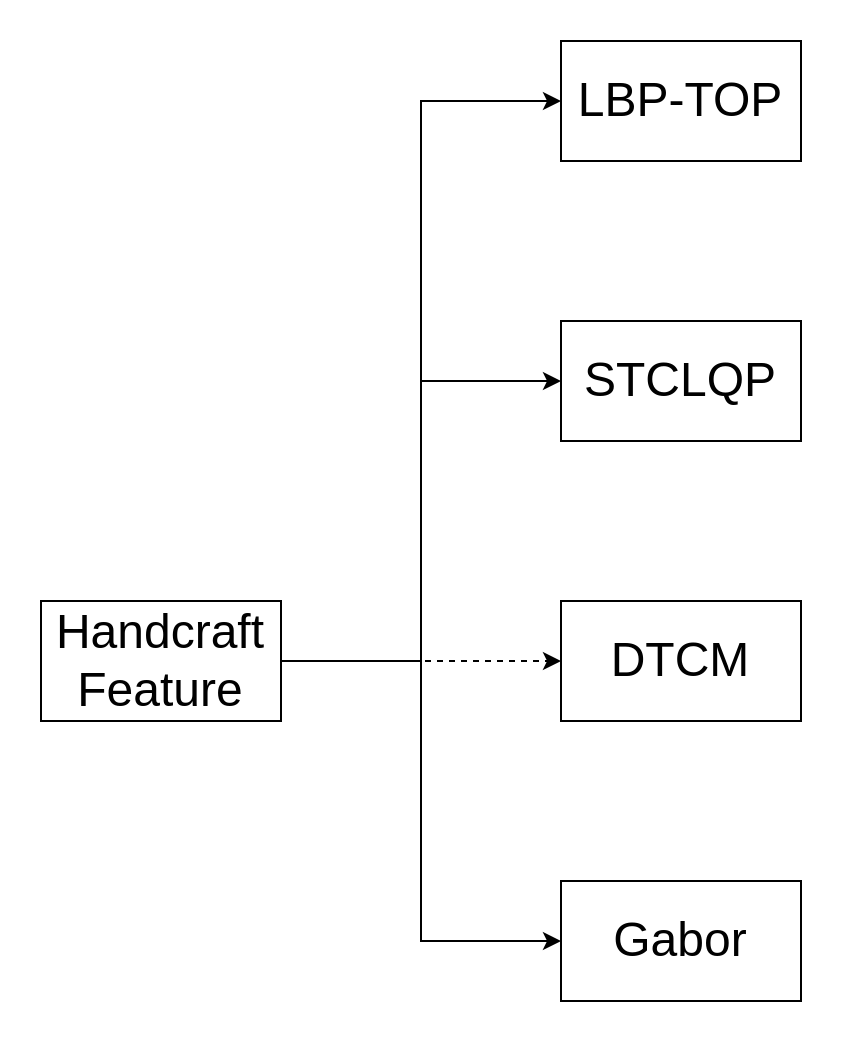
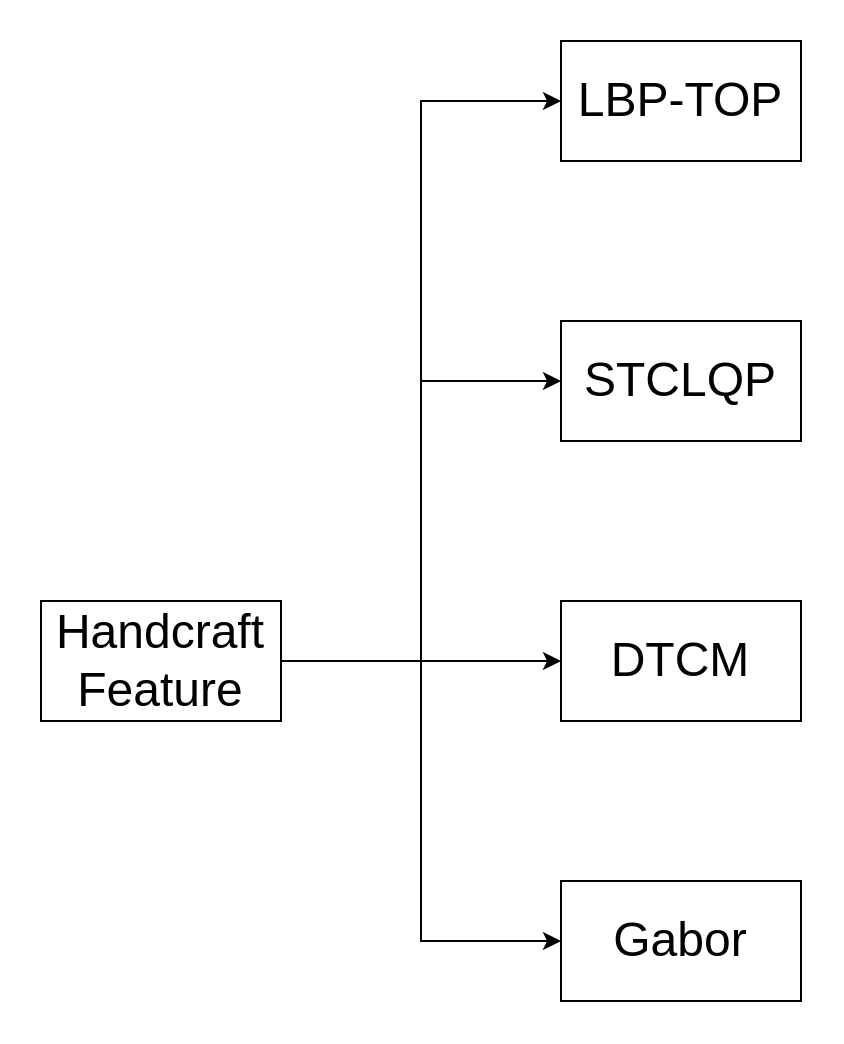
(485, 661) -> (485, 661)
